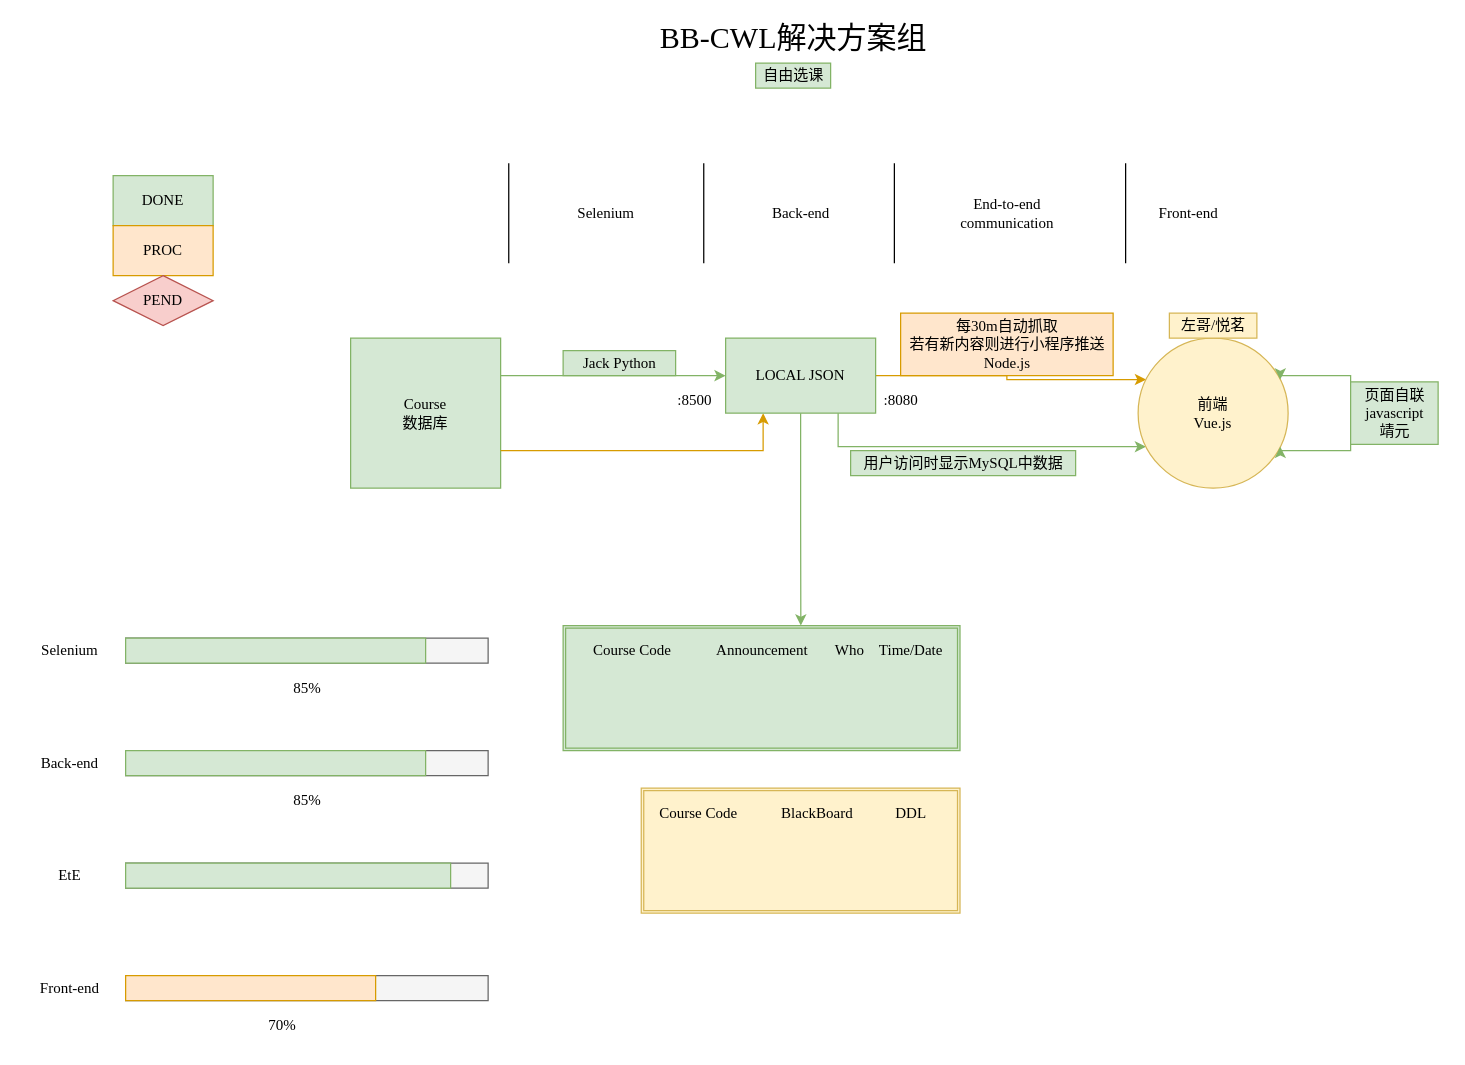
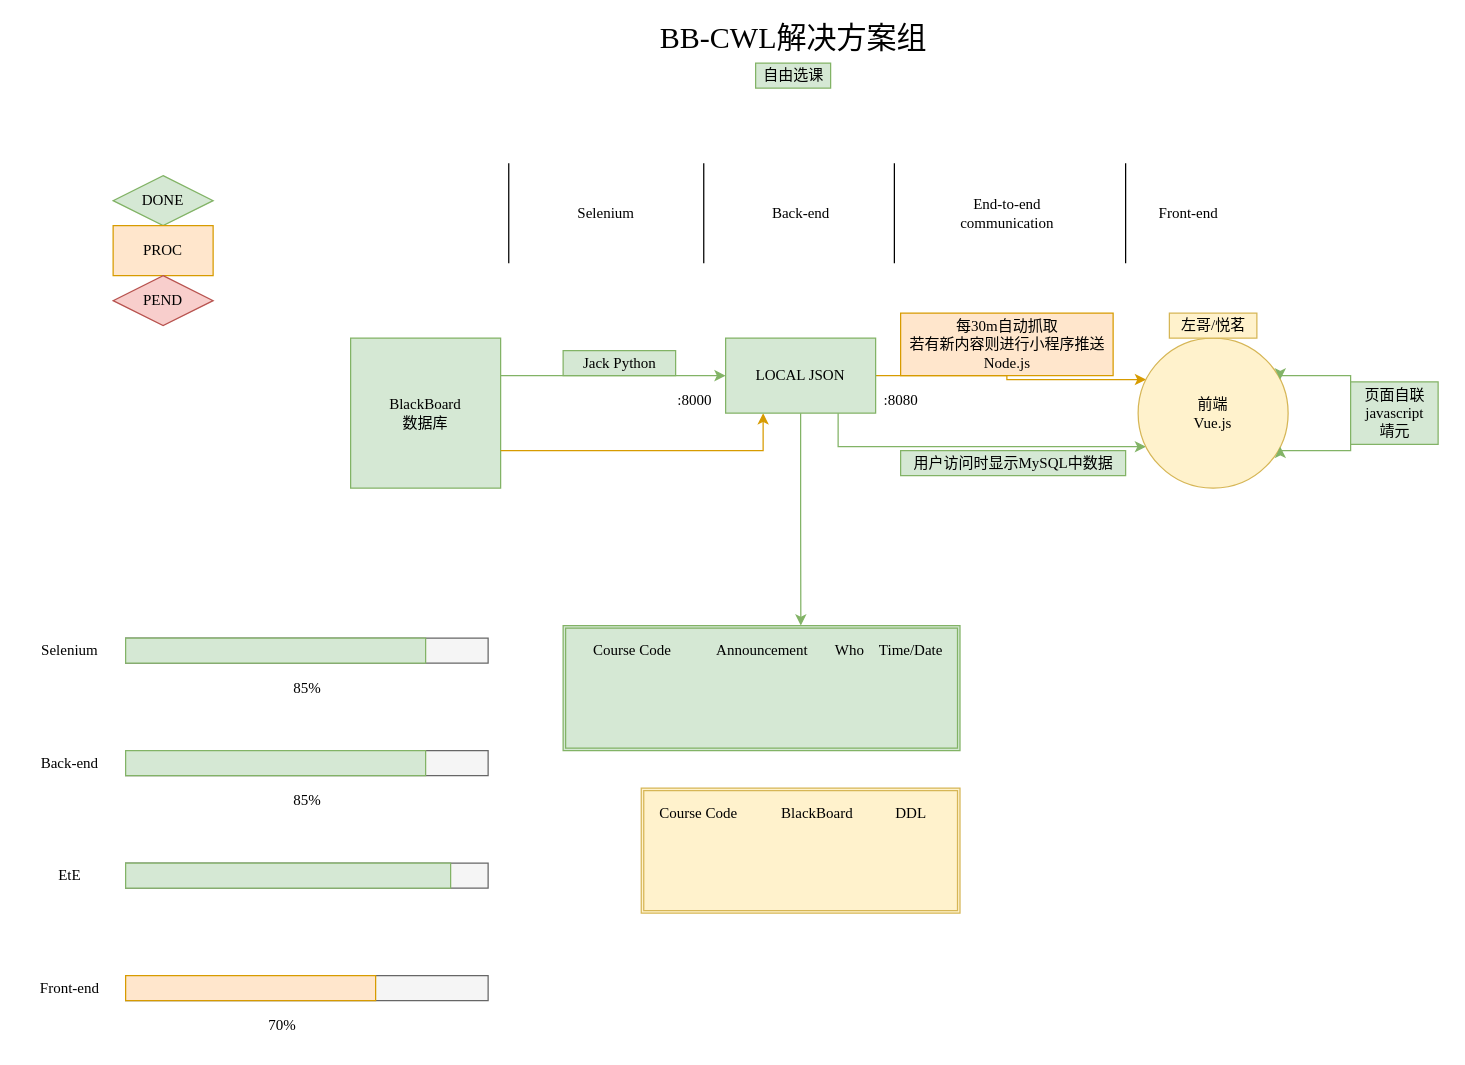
(163, 201) -> (163, 201)
(695, 401) -> (695, 401)
(426, 413) -> (426, 413)
(963, 463) -> (1013, 463)
